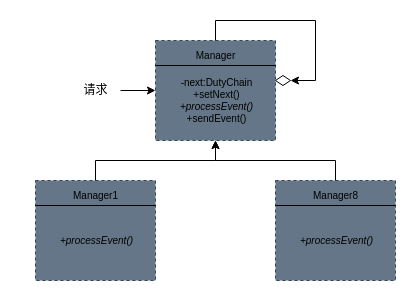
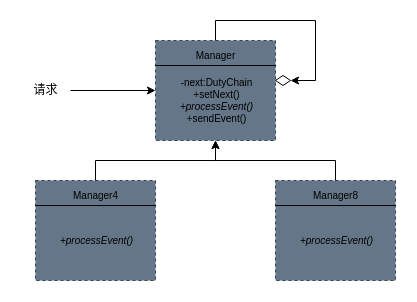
(96, 91) -> (46, 91)
(96, 196) -> (96, 196)
